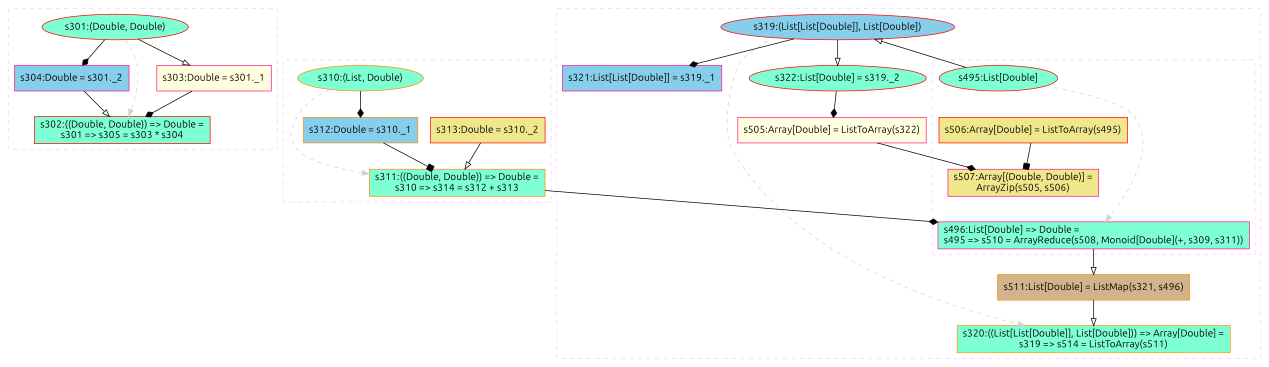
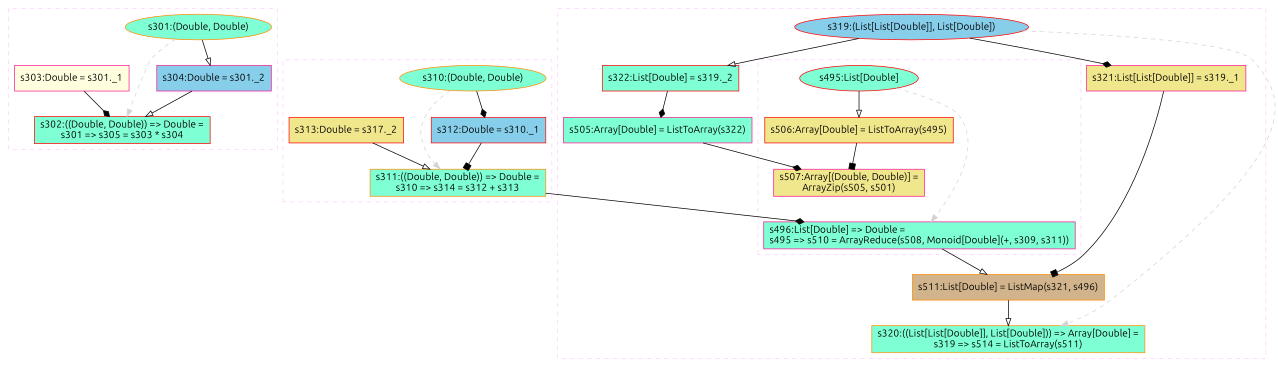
(115, 27) -> (198, 27)
(96, 49) -> (205, 49)
(161, 51) -> none
(924, 54) -> (859, 101)
(361, 78) -> (473, 78)
(642, 78) -> (1166, 78)
(838, 78) -> (671, 78)
(361, 130) -> (489, 130)
(488, 130) -> (346, 130)
(832, 130) -> (658, 130)
(1023, 183) -> (849, 183)
none -> (1128, 192)
